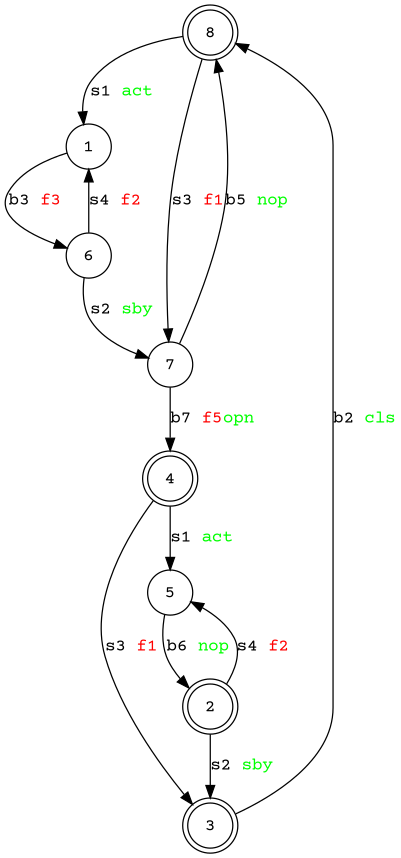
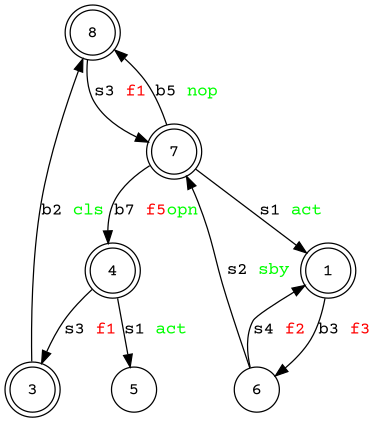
(118, 58) -> (246, 207)
(89, 147) -> (328, 271)
(170, 365) -> (174, 152)
(210, 707) -> none
